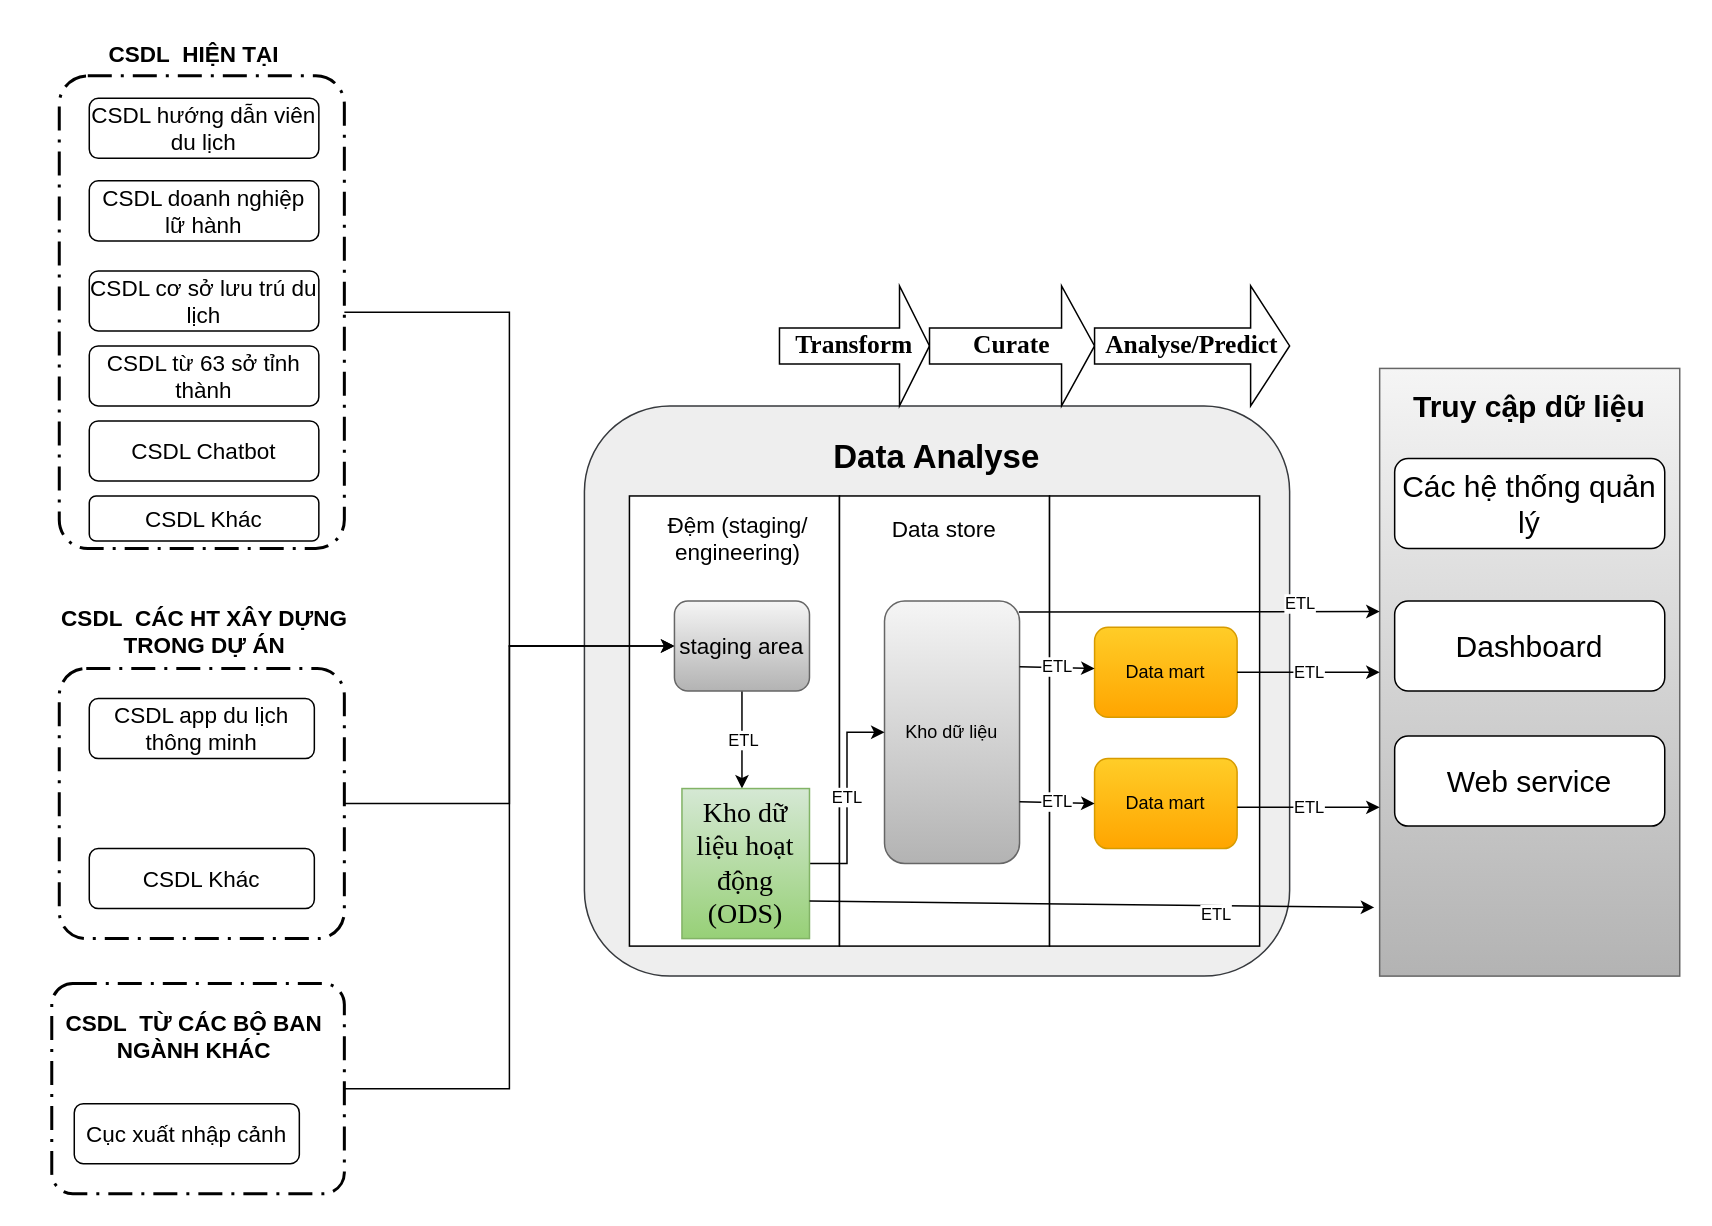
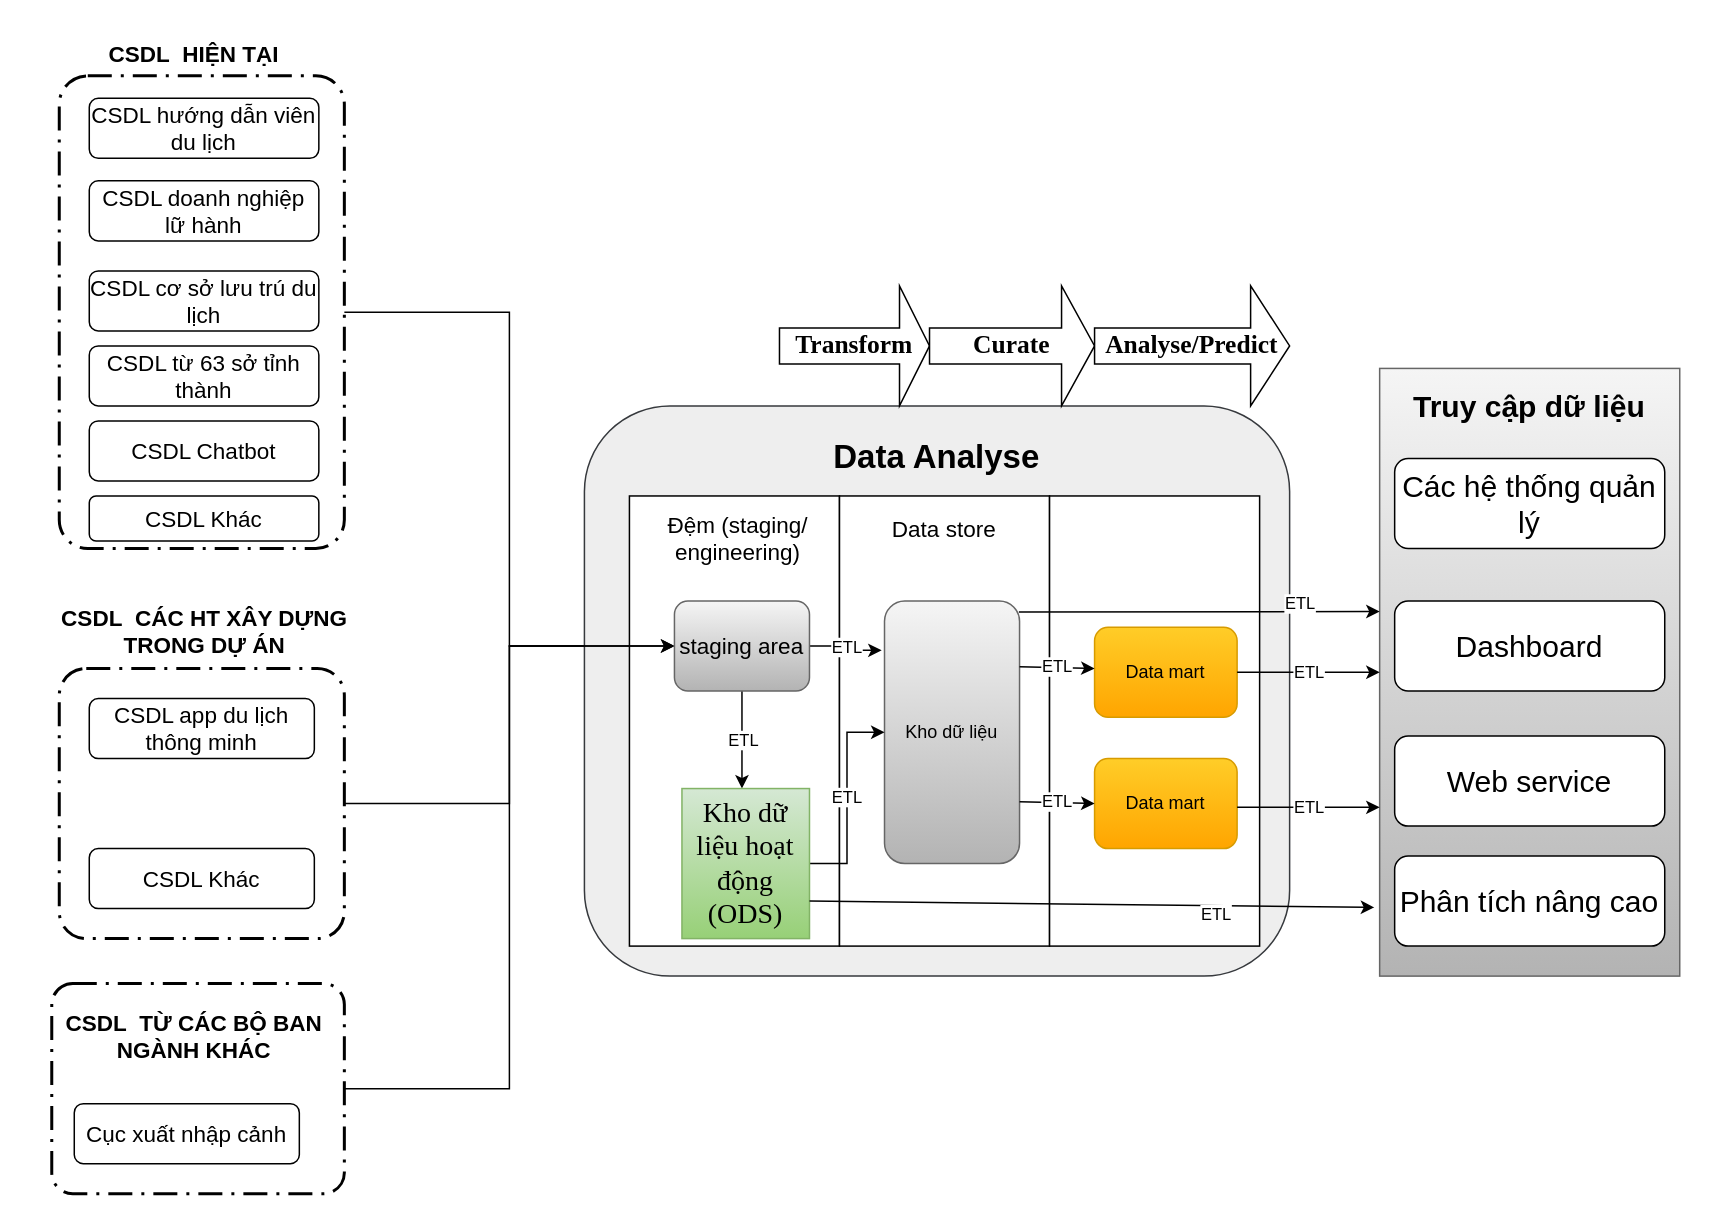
none -> (842, 646)
none -> (1529, 901)
